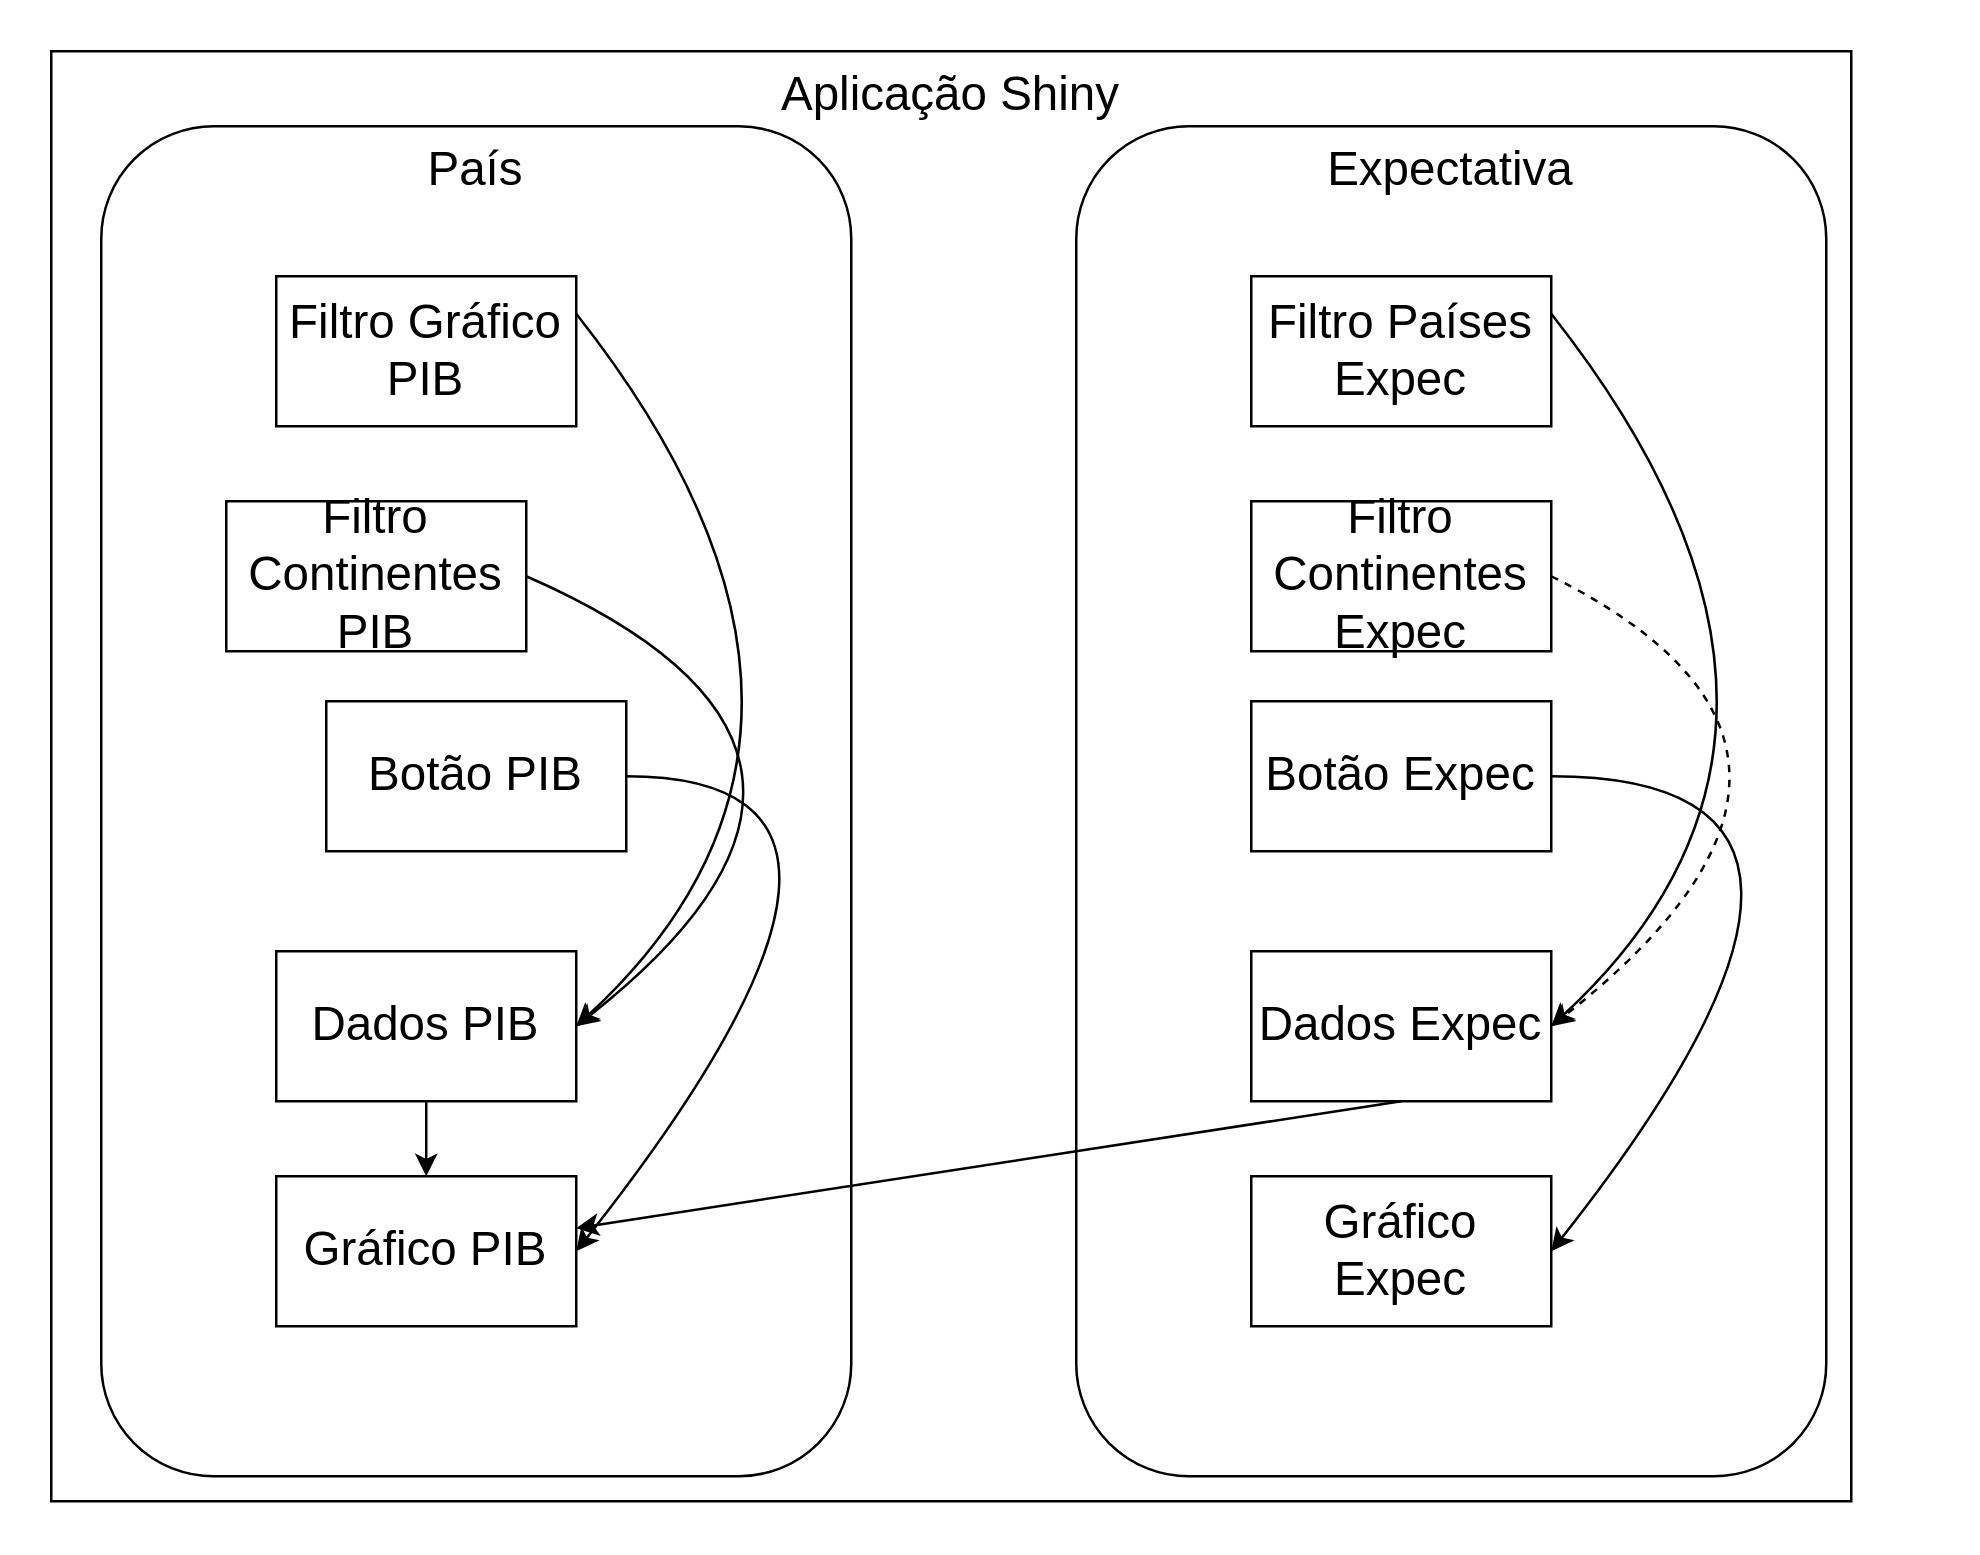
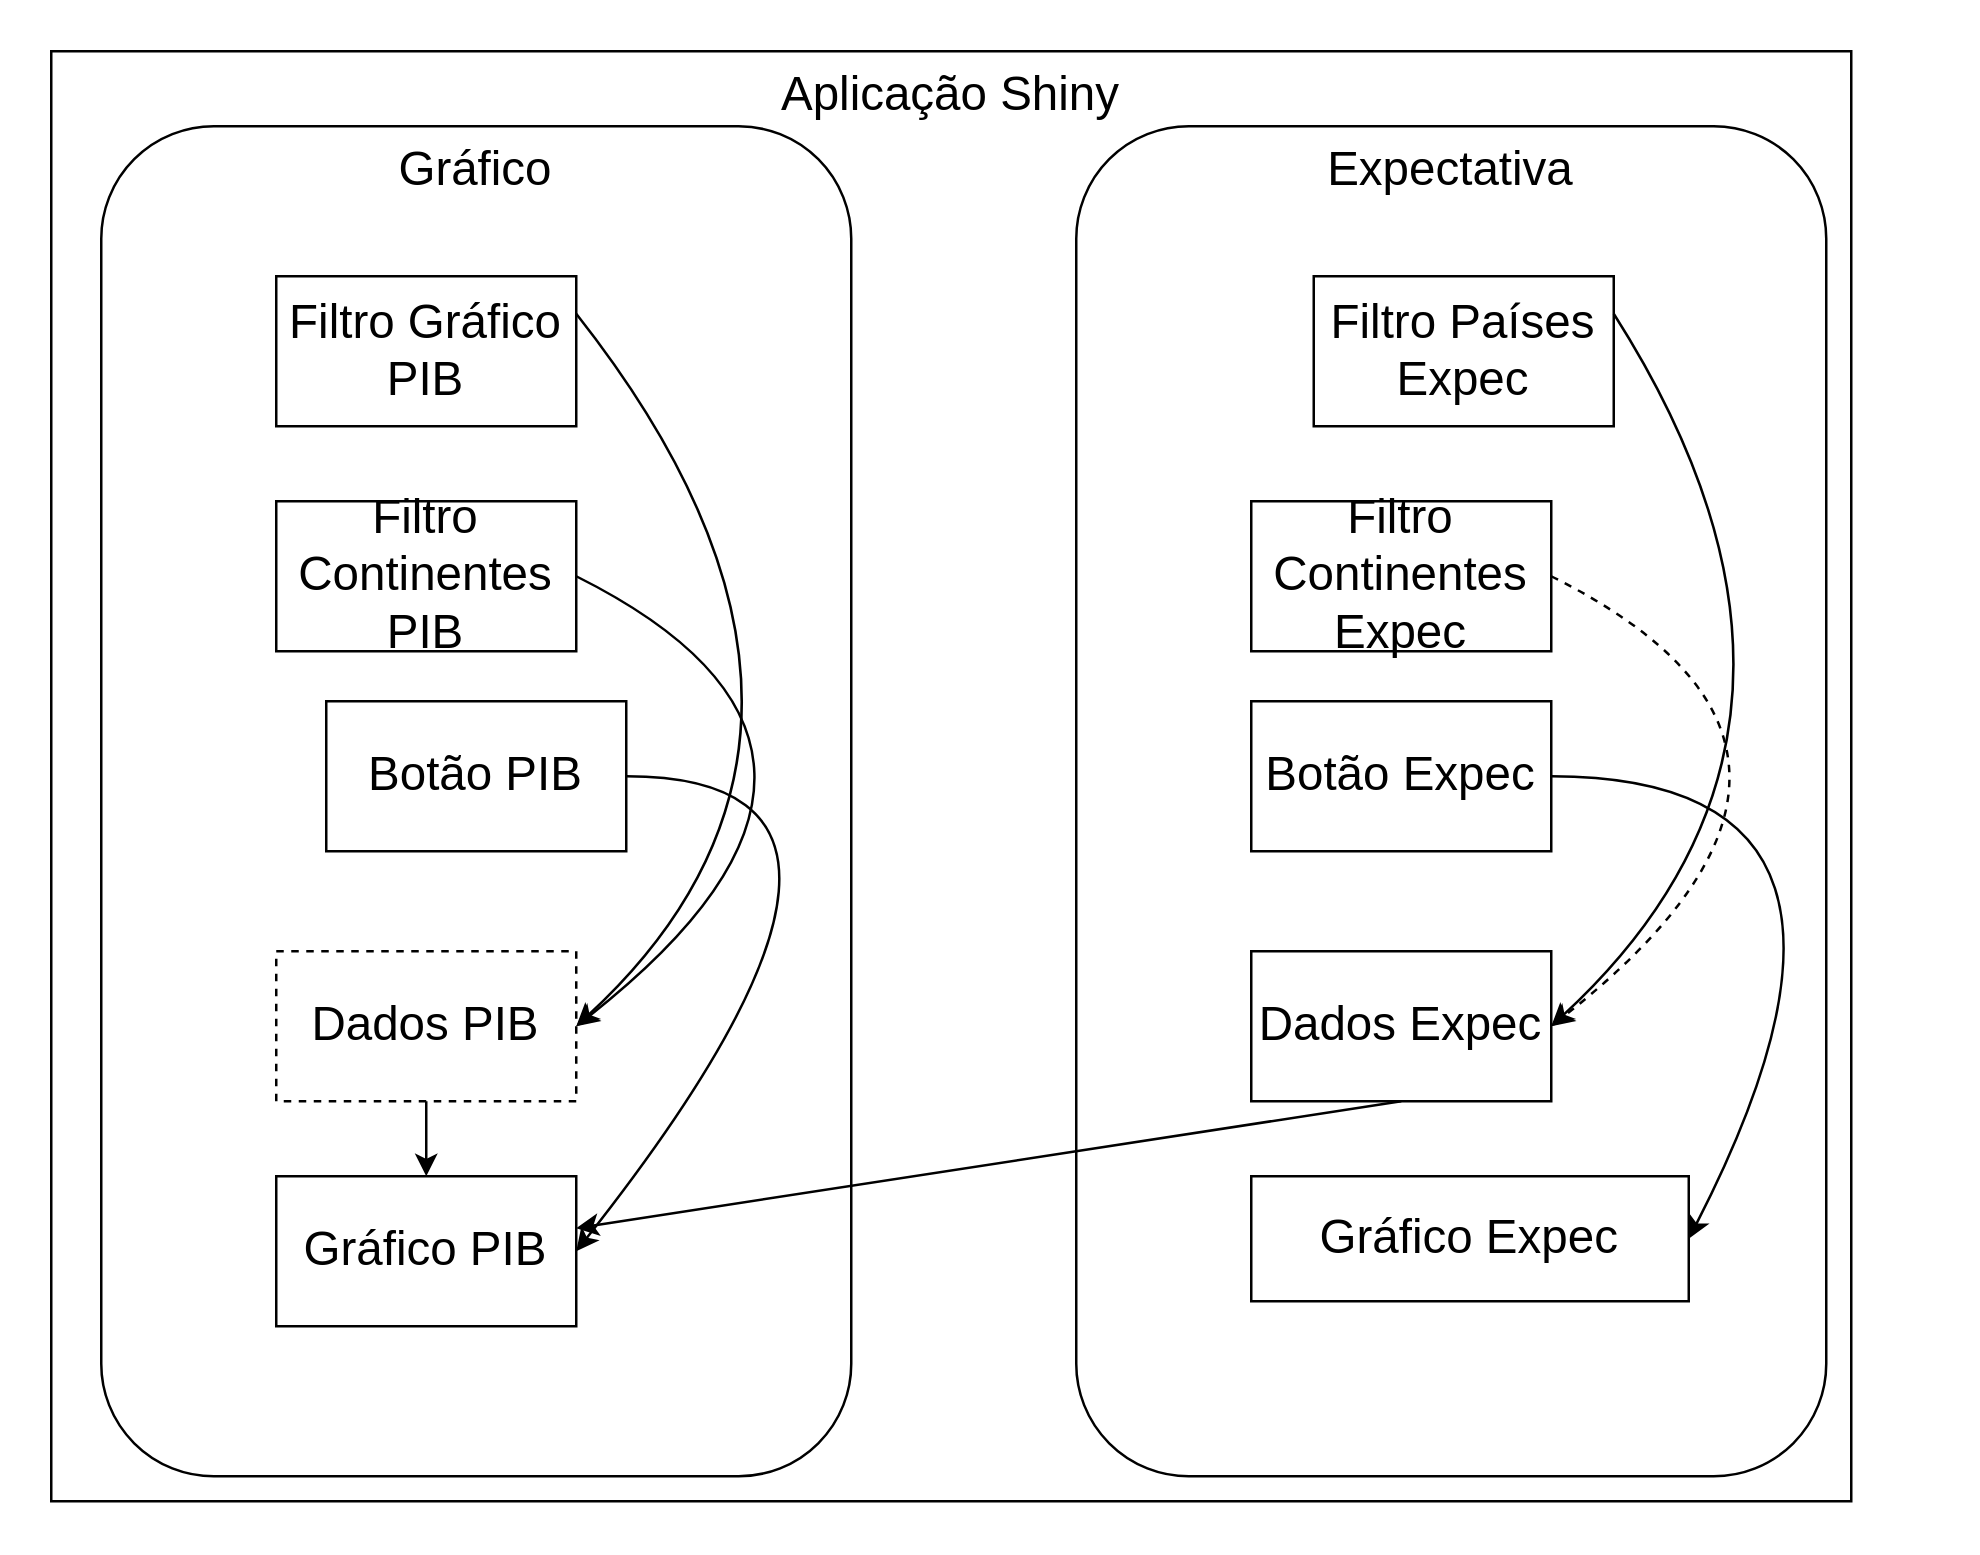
(476, 172) -> (476, 172)
(1401, 351) -> (1464, 351)
(376, 576) -> (426, 576)
(426, 1026) -> (426, 1026)
(1401, 1251) -> (1470, 1239)
